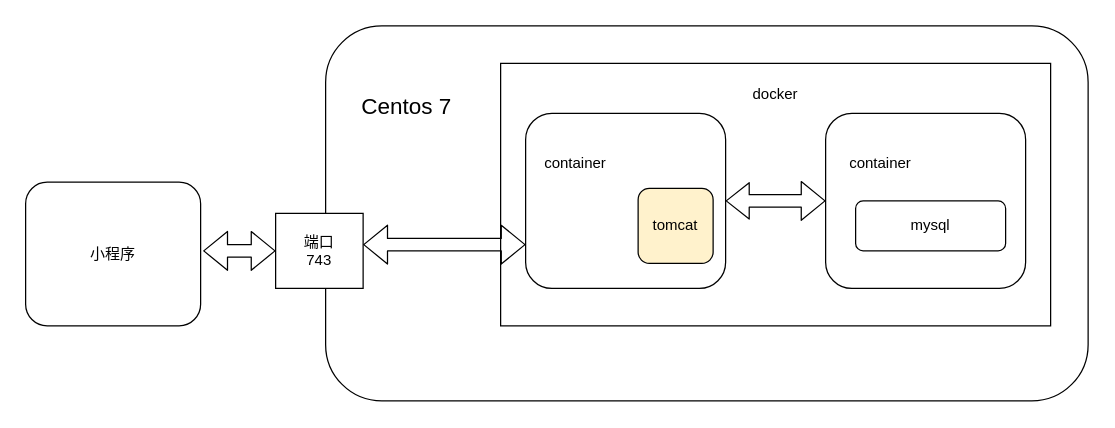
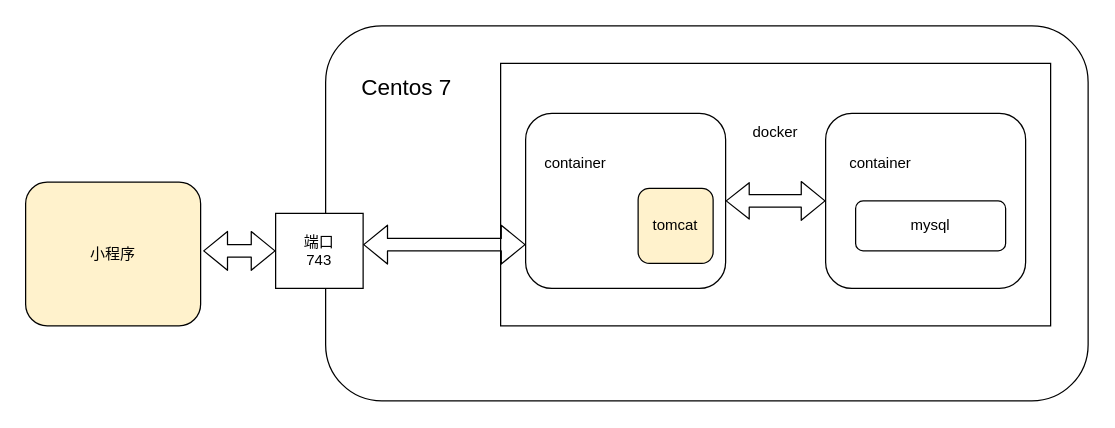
(776, 94) -> (776, 132)
(407, 107) -> (407, 88)
(113, 254) -> (113, 254)
